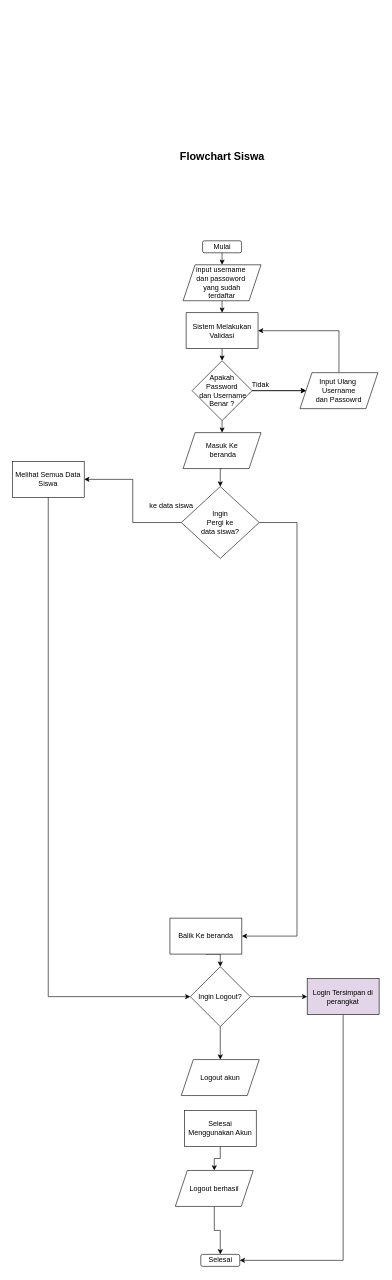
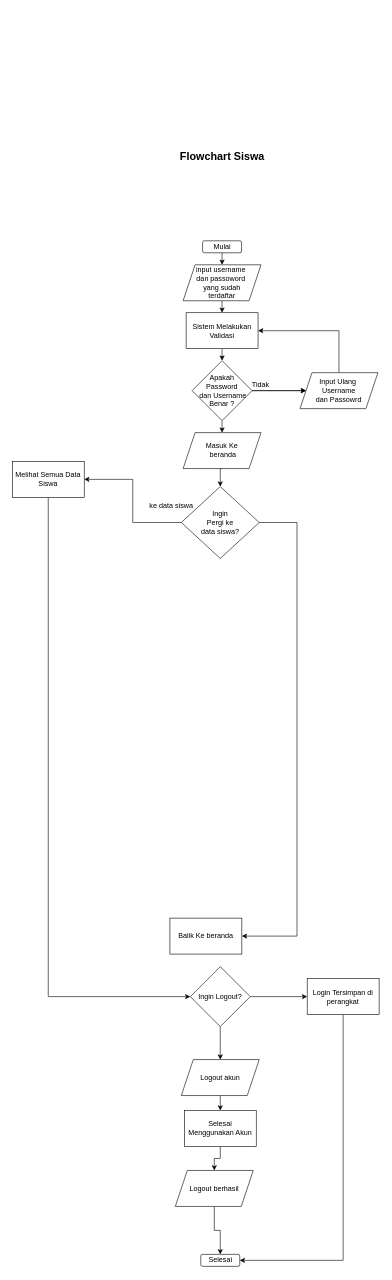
(221, 961) -> none
(344, 997) -> (344, 997)
none -> (221, 1105)
